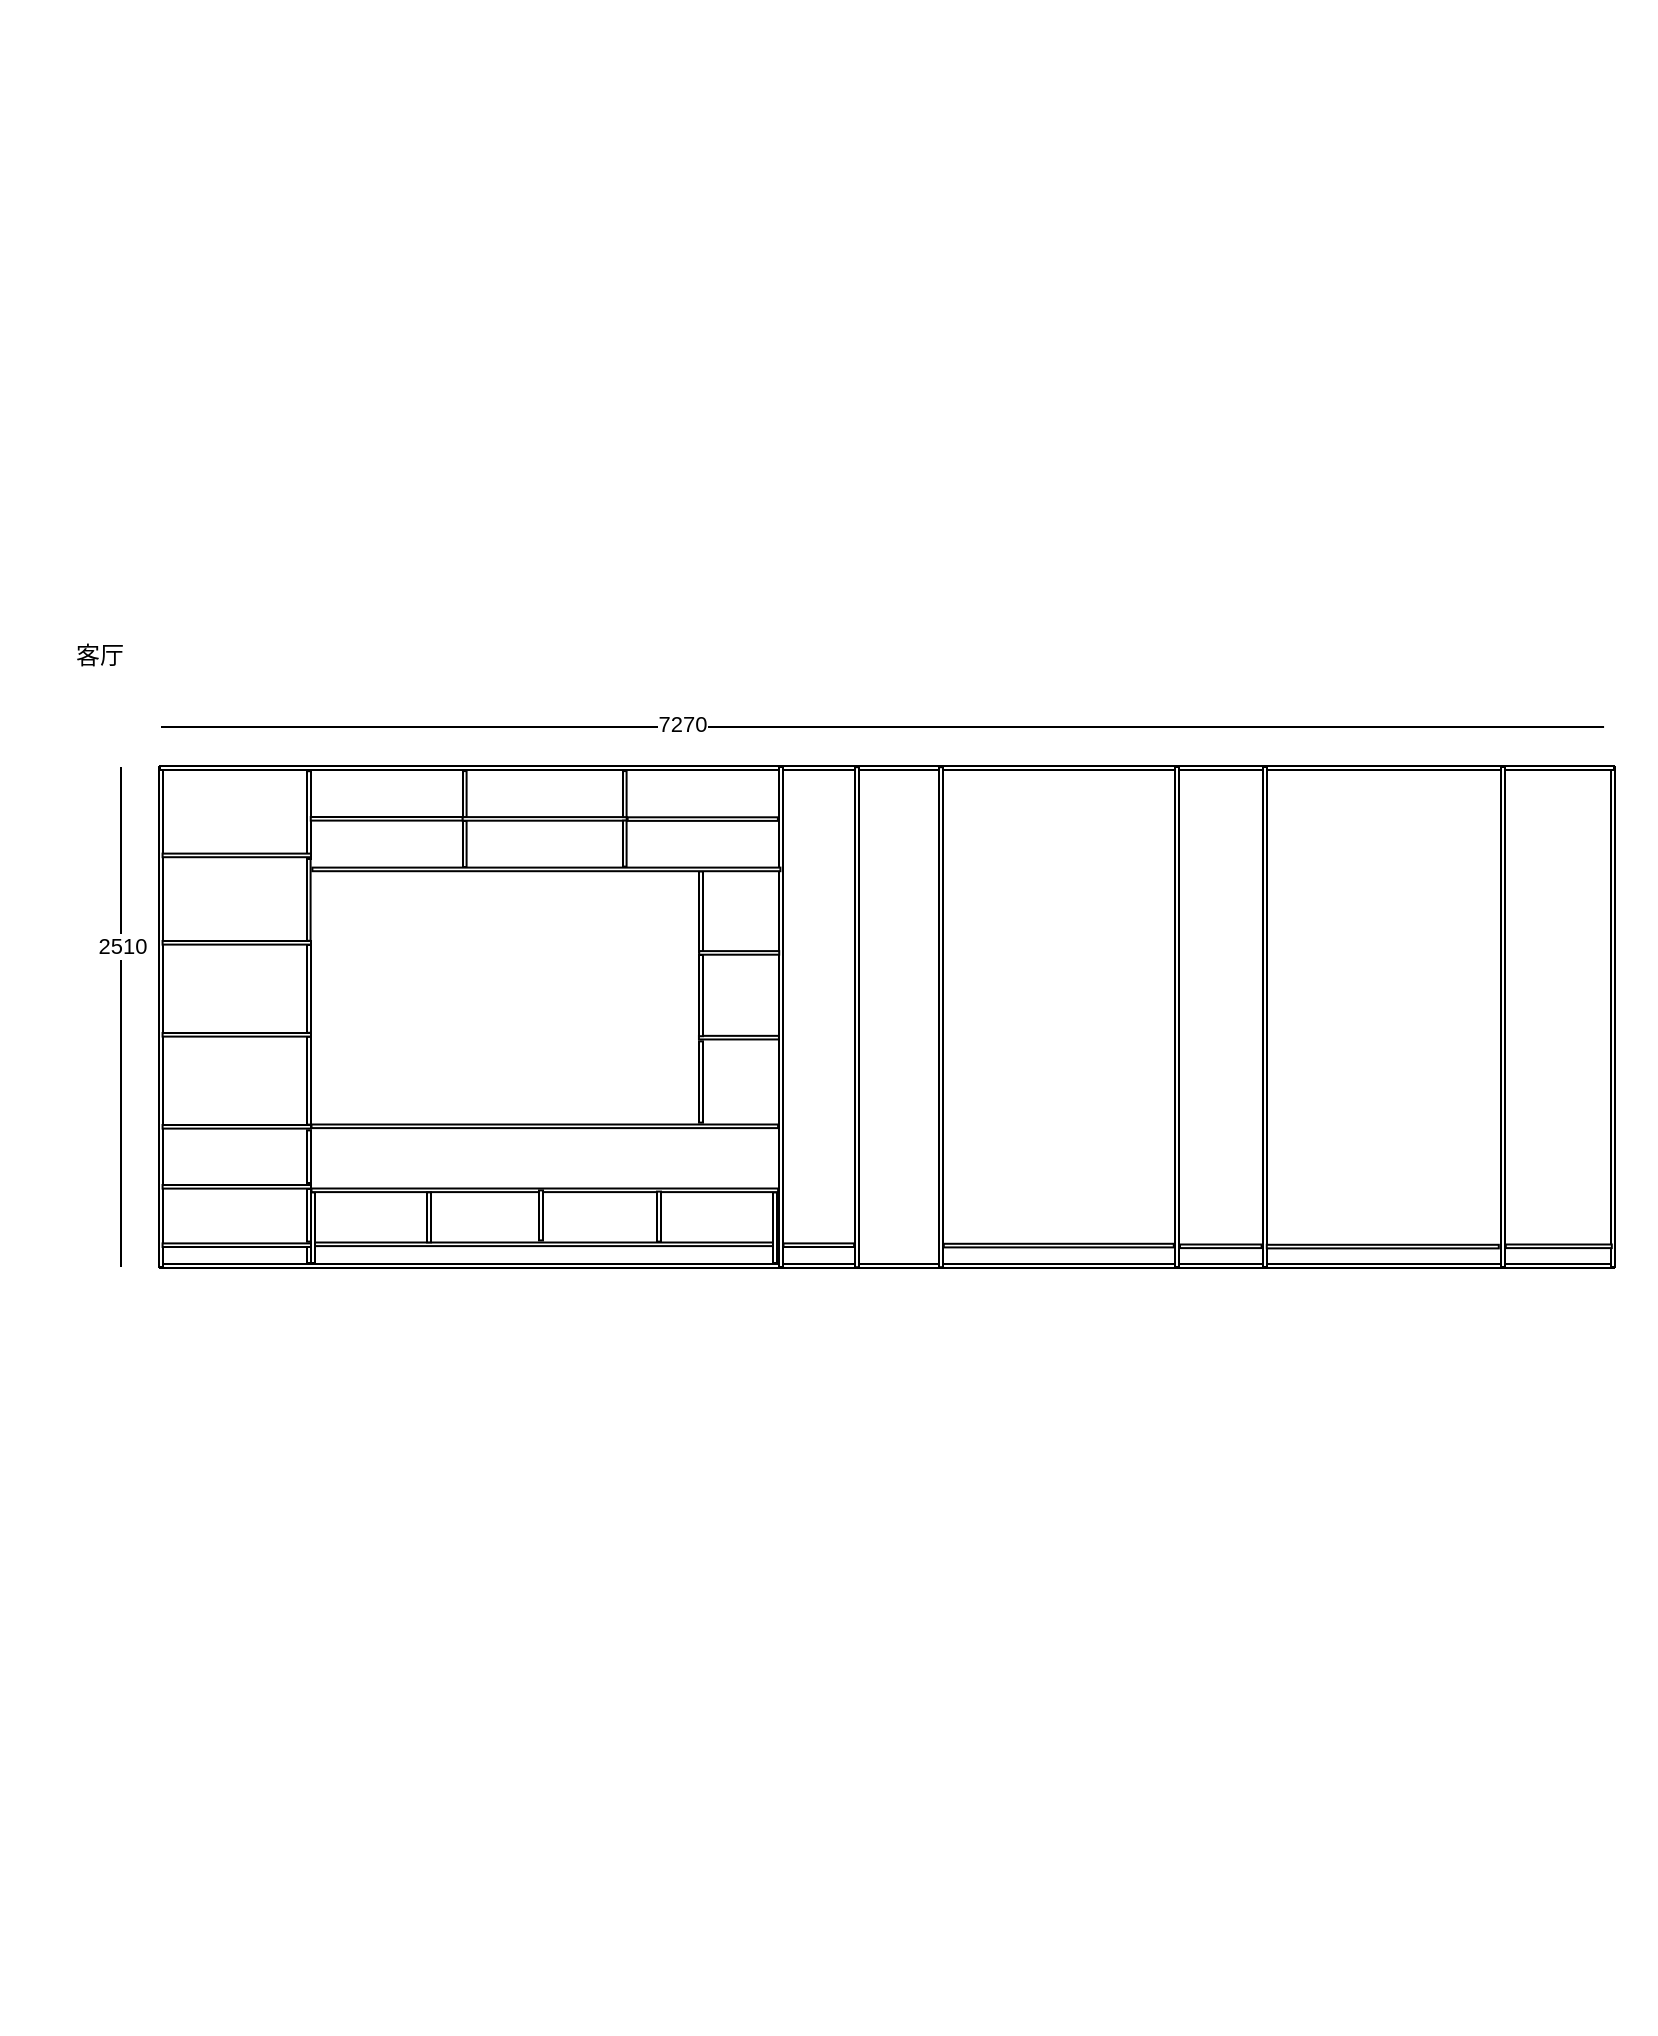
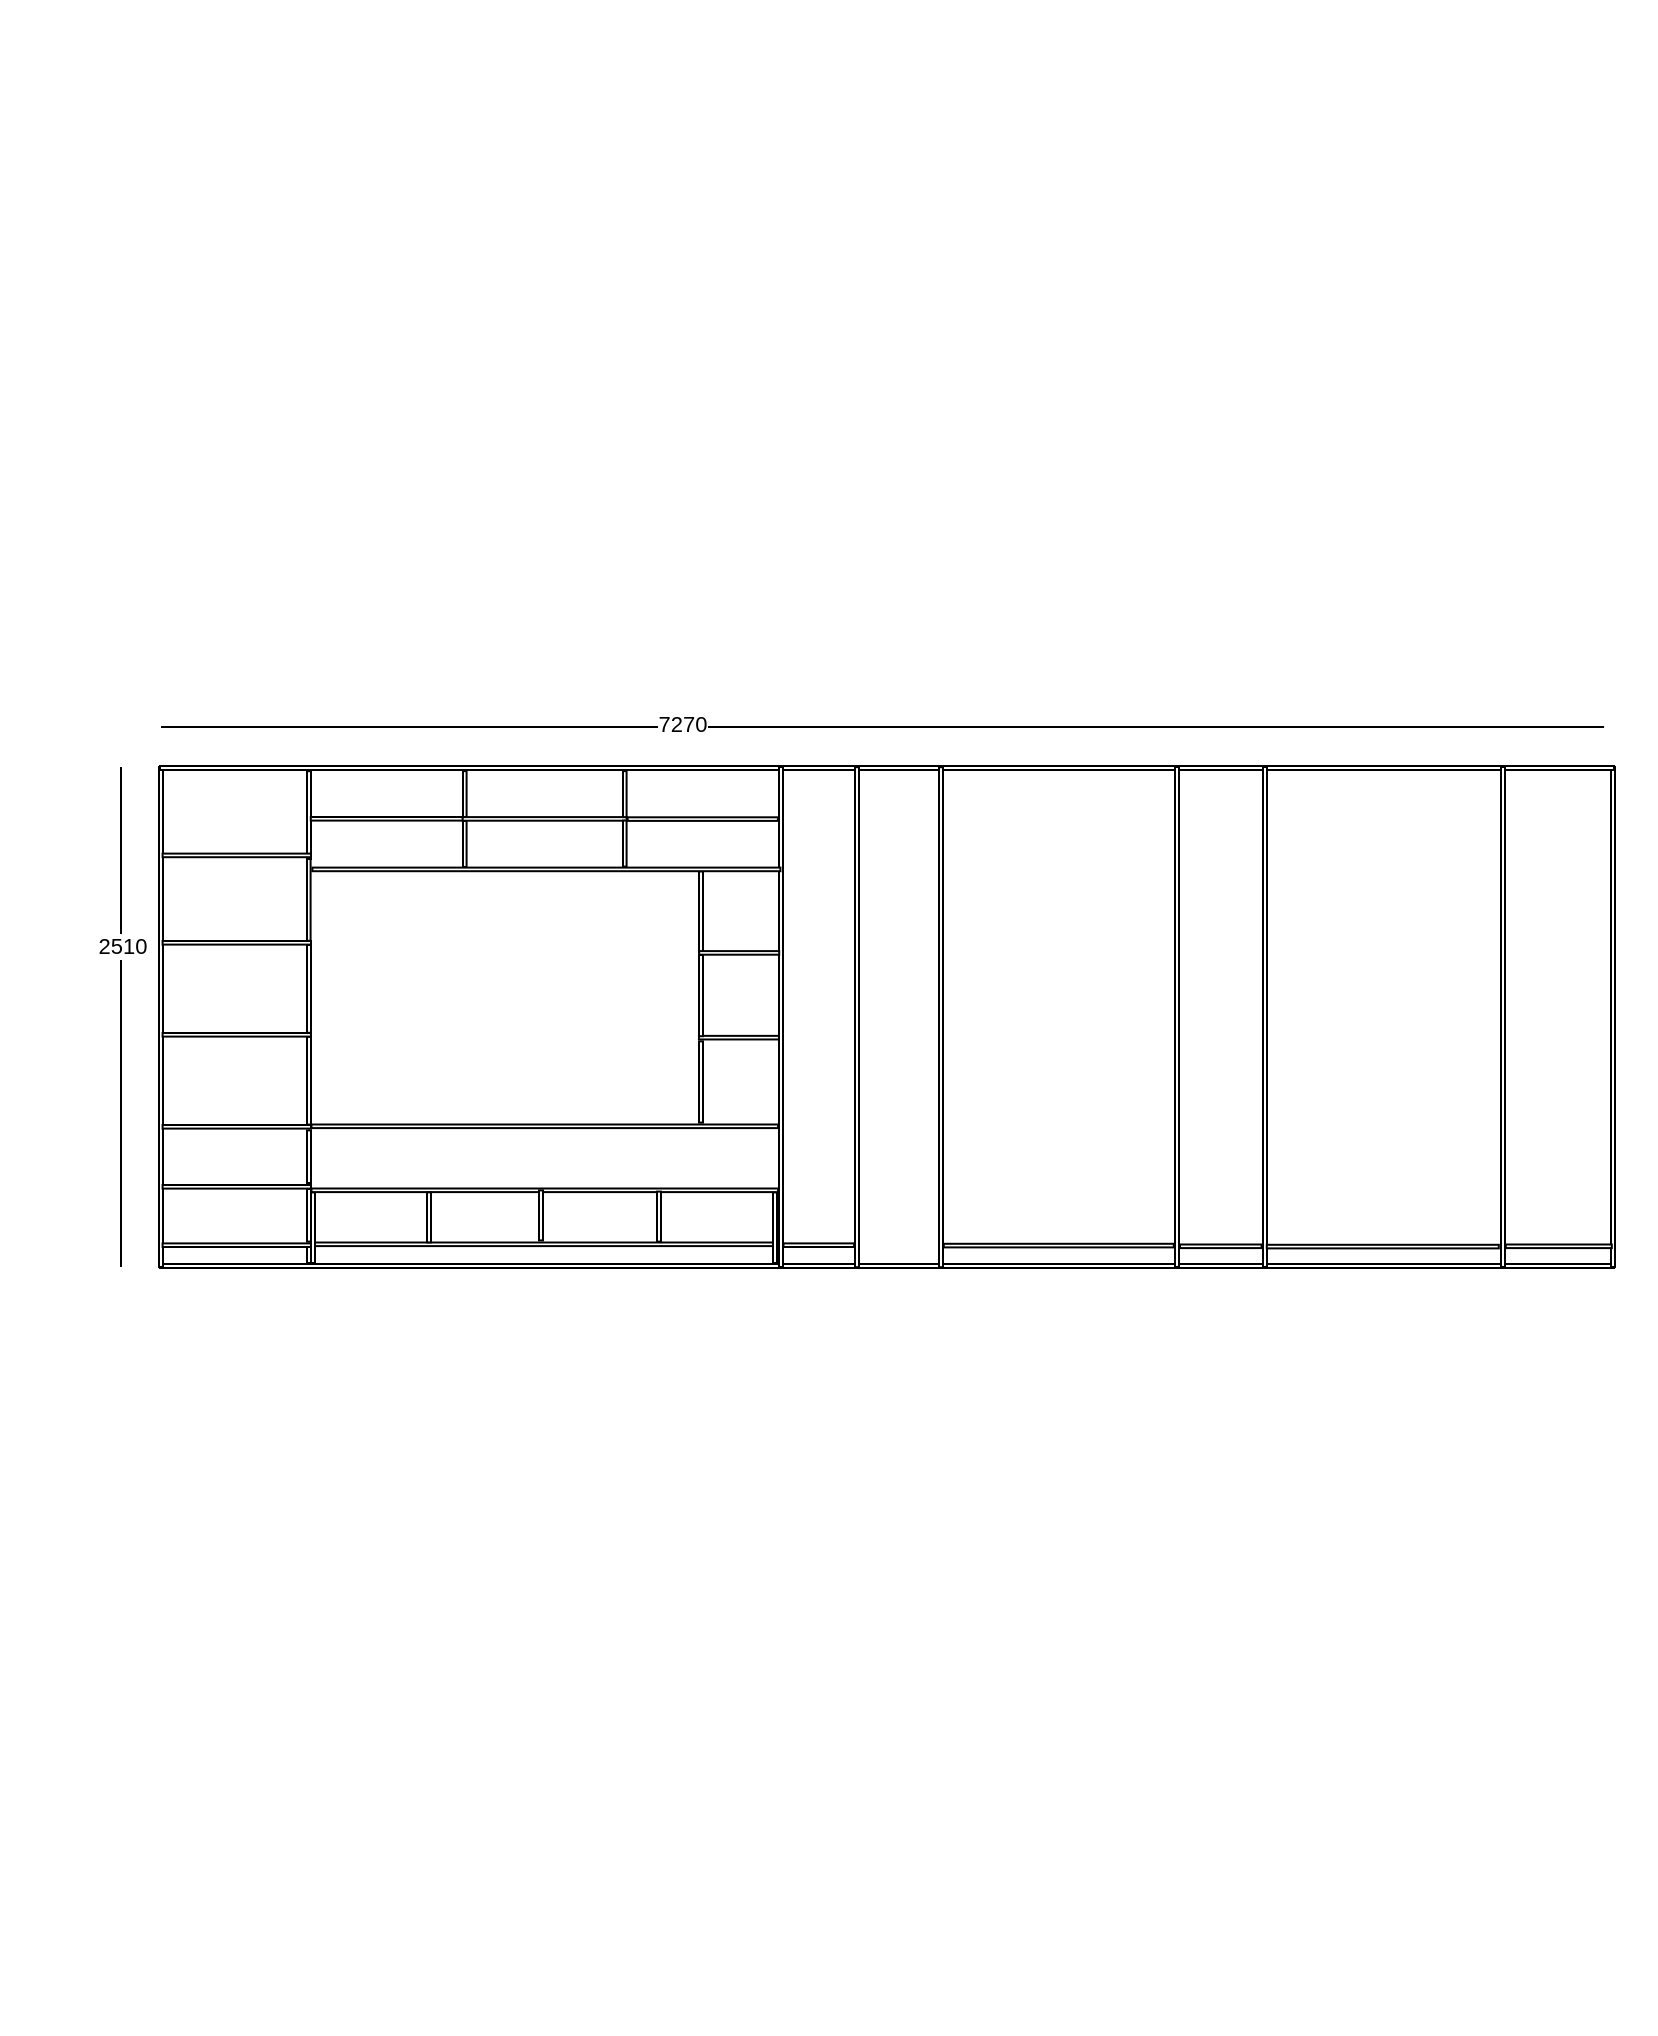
(101, 657) -> none
